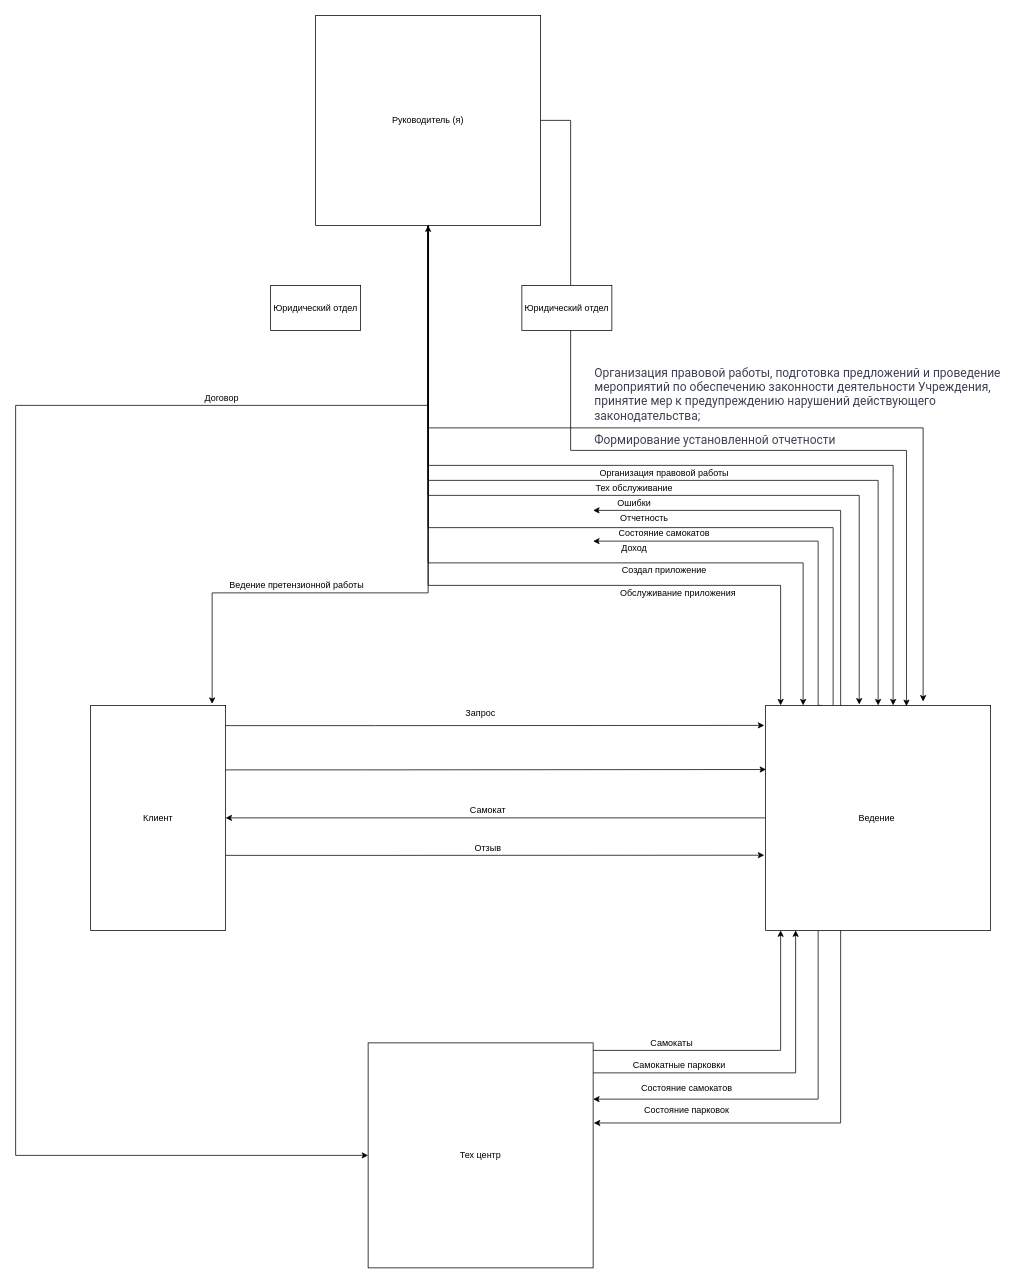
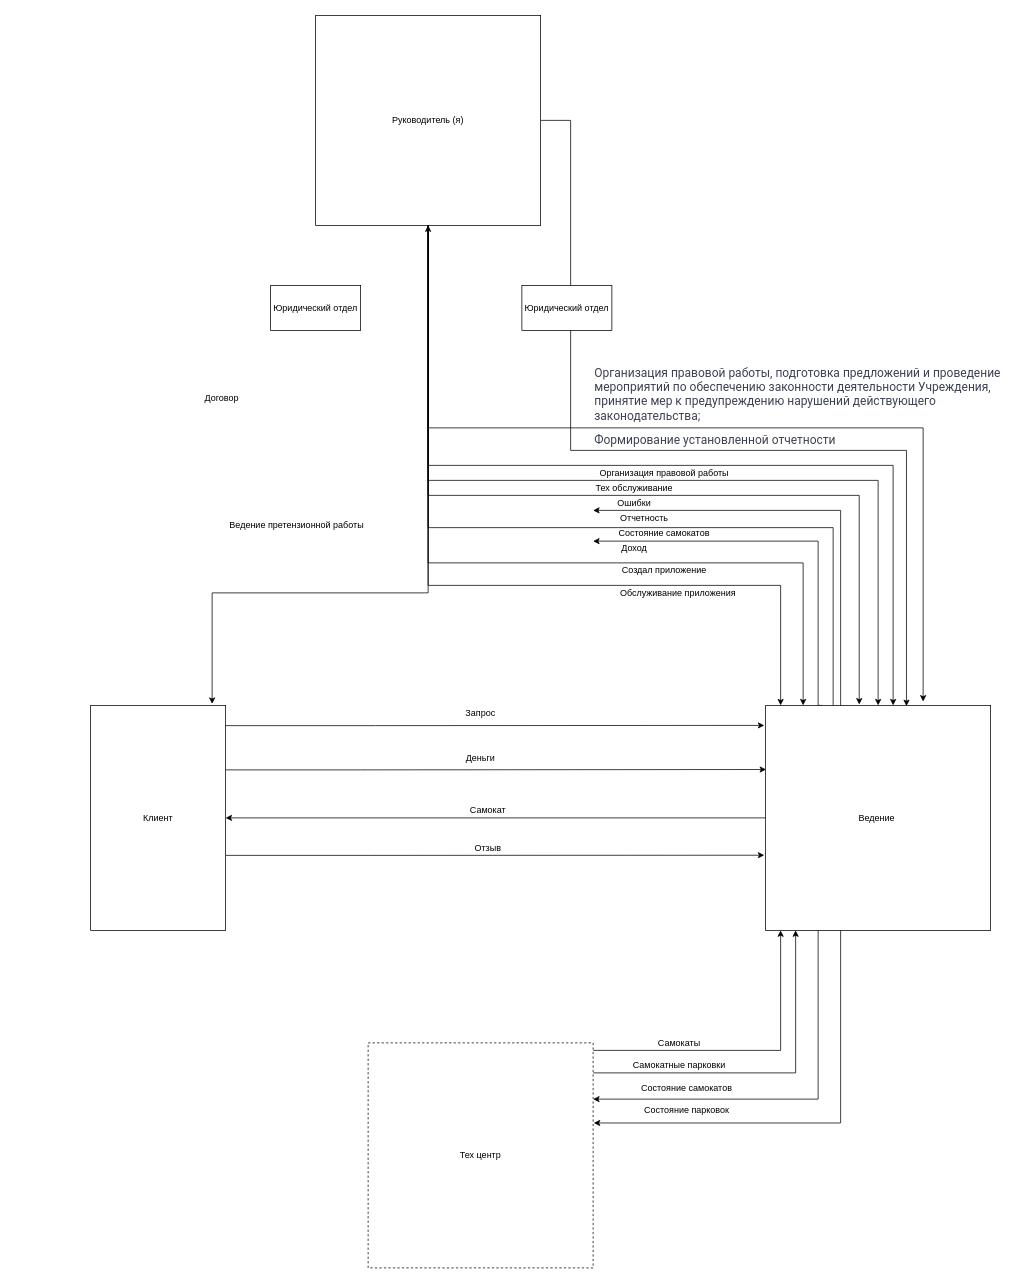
(297, 585) -> (297, 525)
(15, 749) -> none
none -> (480, 758)
(672, 1043) -> (679, 1043)
(480, 1155) -> (480, 1155)
